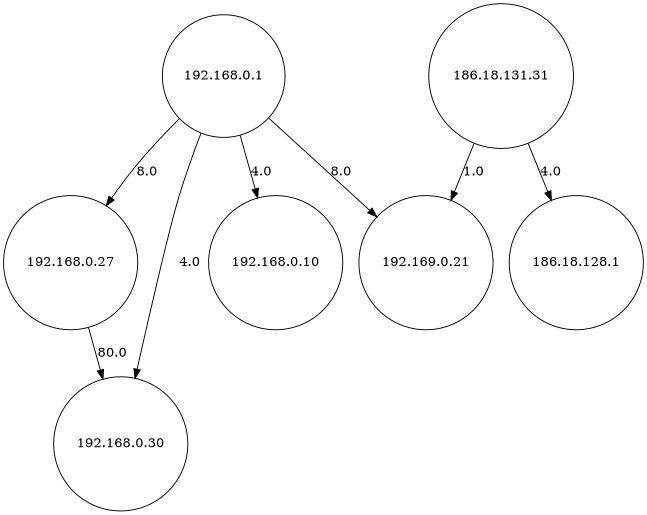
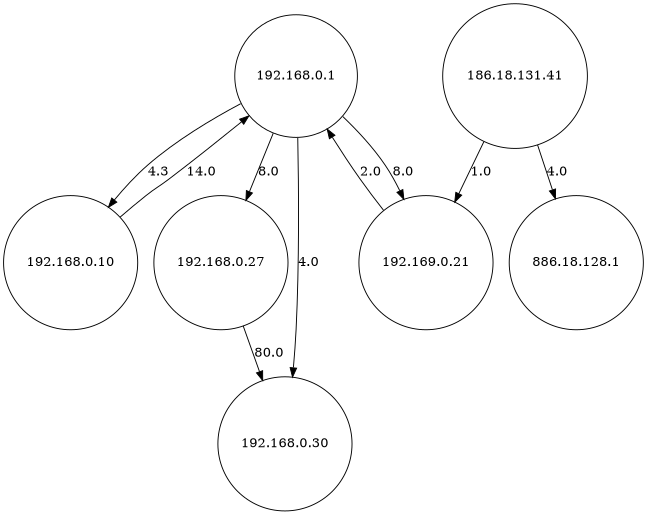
(501, 76) -> (515, 76)
none -> (181, 170)
(261, 172) -> (158, 172)
none -> (357, 175)
(576, 263) -> (576, 263)
